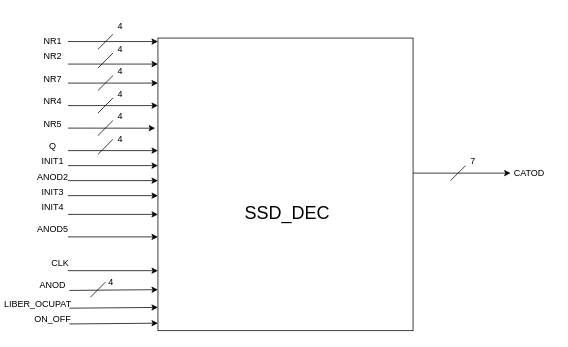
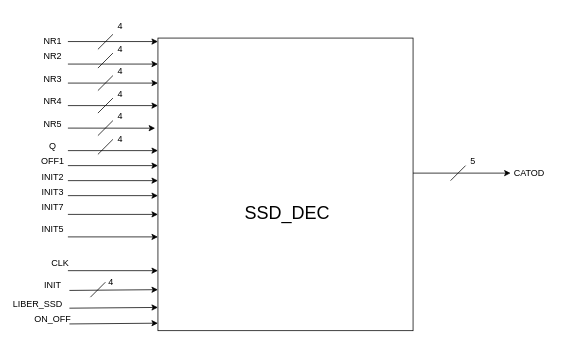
(53, 79) -> (53, 79)
(53, 162) -> (53, 162)
(473, 162) -> (473, 162)
(53, 177) -> (53, 177)
(53, 207) -> (53, 207)
(53, 229) -> (53, 229)
(53, 285) -> (53, 285)
(38, 304) -> (38, 304)
